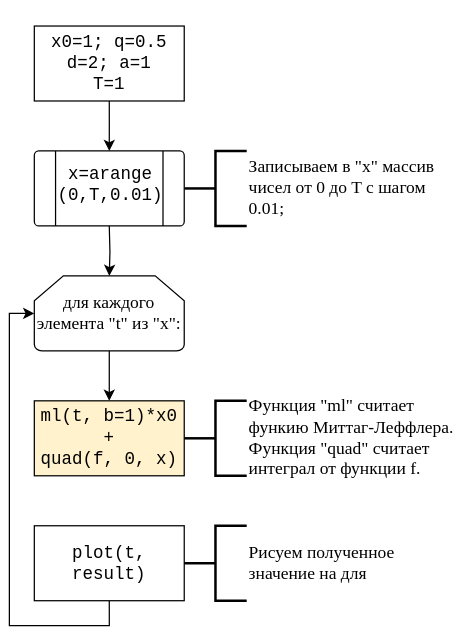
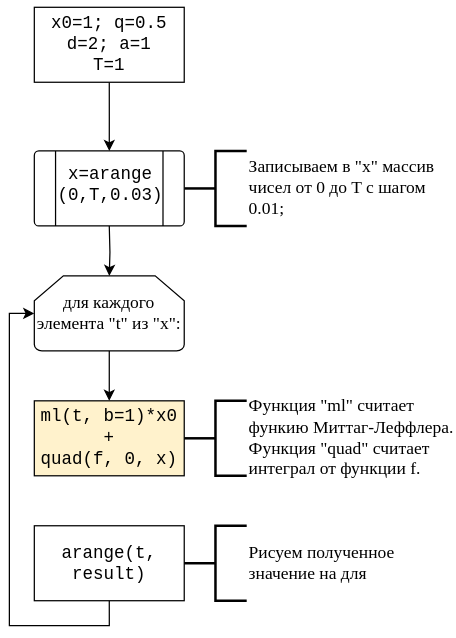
(109, 63) -> (109, 44)
(100, 185) -> (100, 185)
(109, 563) -> (109, 563)
